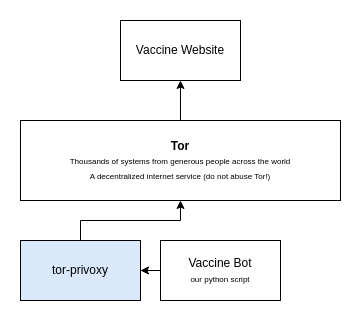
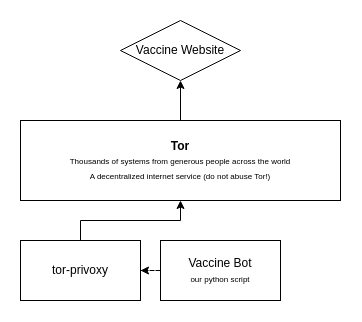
(181, 51) -> (181, 51)
(81, 271) -> (81, 271)
(157, 271) -> (157, 271)
